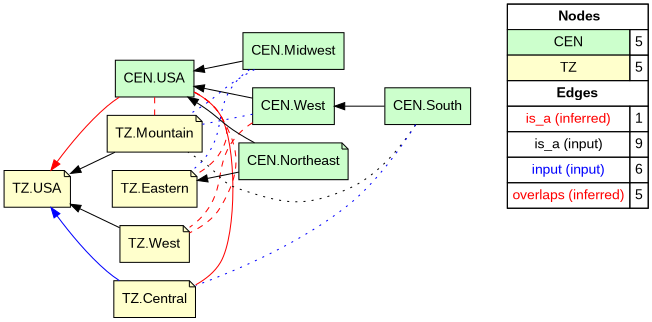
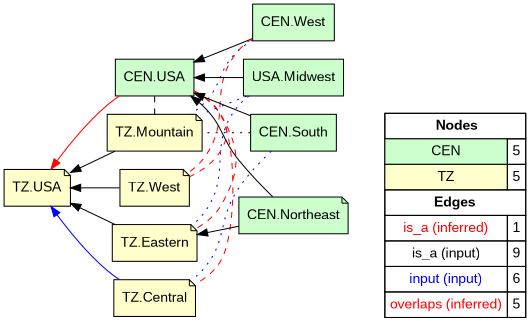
(293, 51) -> (293, 78)
(155, 106) -> (155, 105)
(365, 106) -> (227, 106)
(233, 199) -> (229, 236)
none -> (97, 216)
